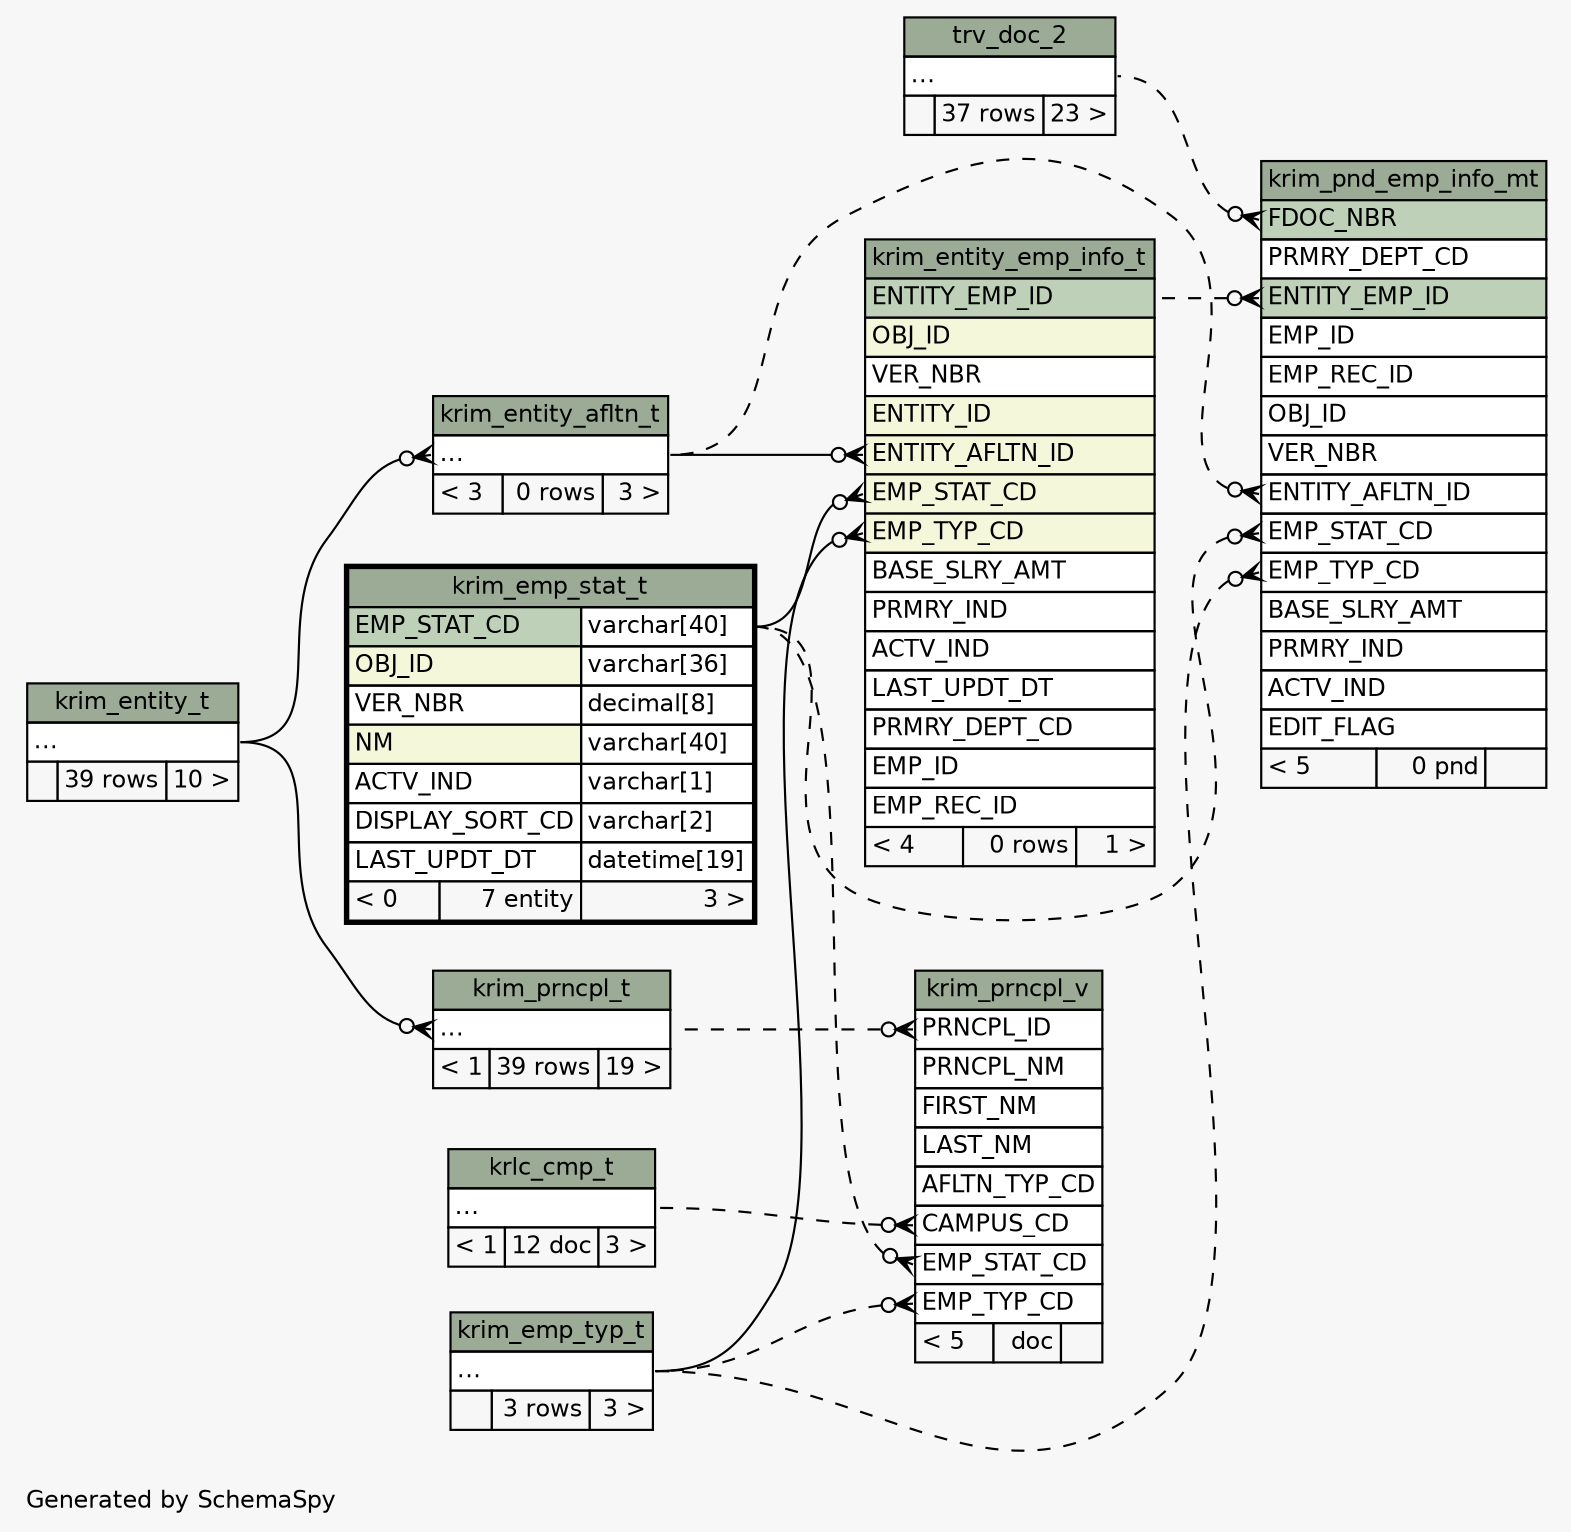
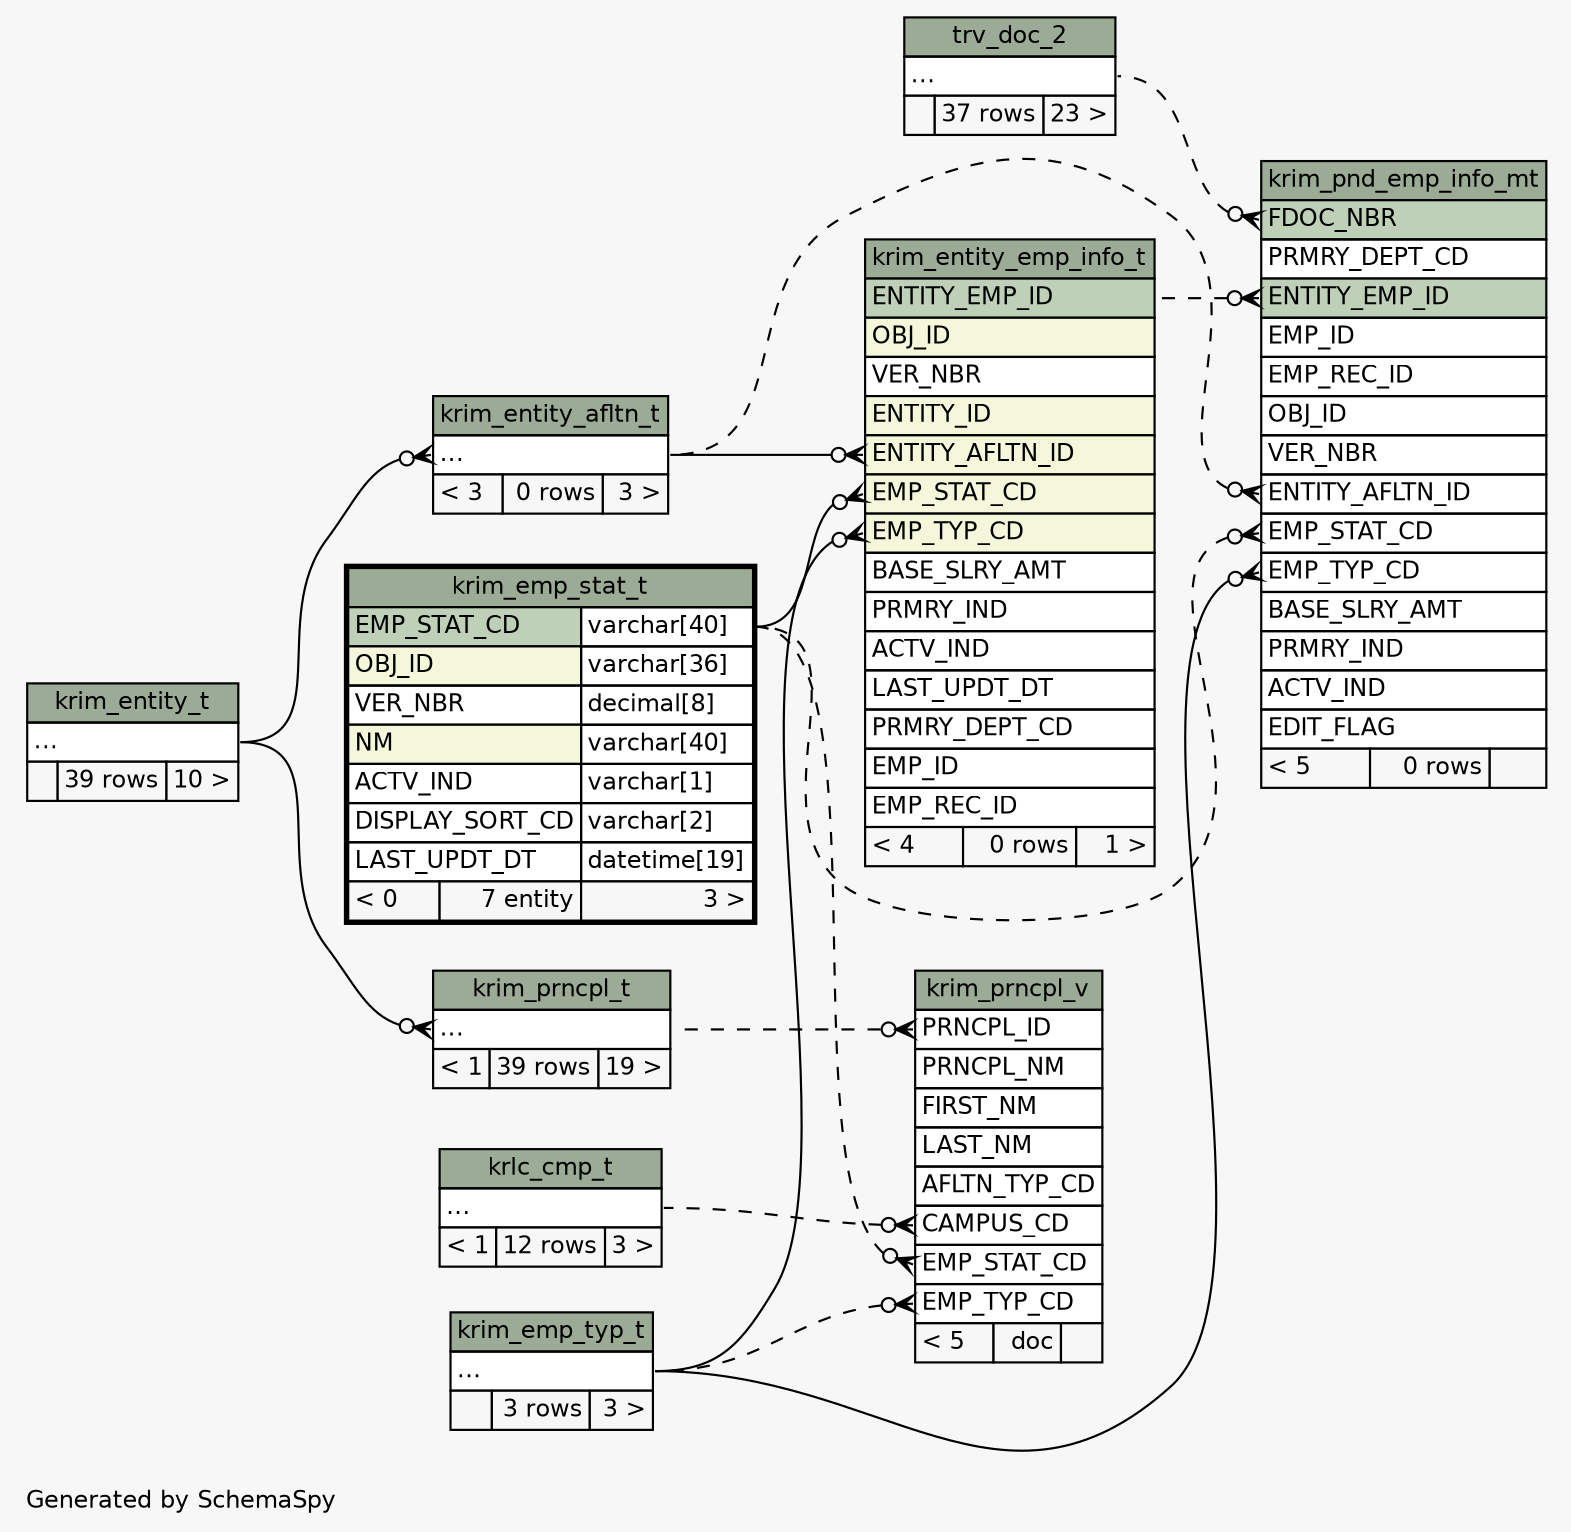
(1445, 767) -> (1443, 767)
(552, 1246) -> (551, 1246)
(1213, 1254) -> (1213, 1254)
